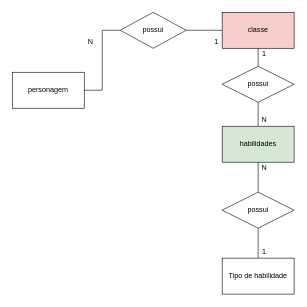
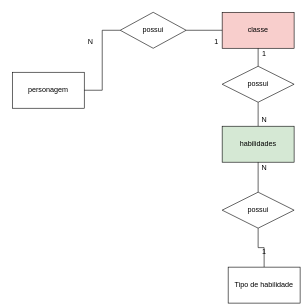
(258, 276) -> (264, 285)
